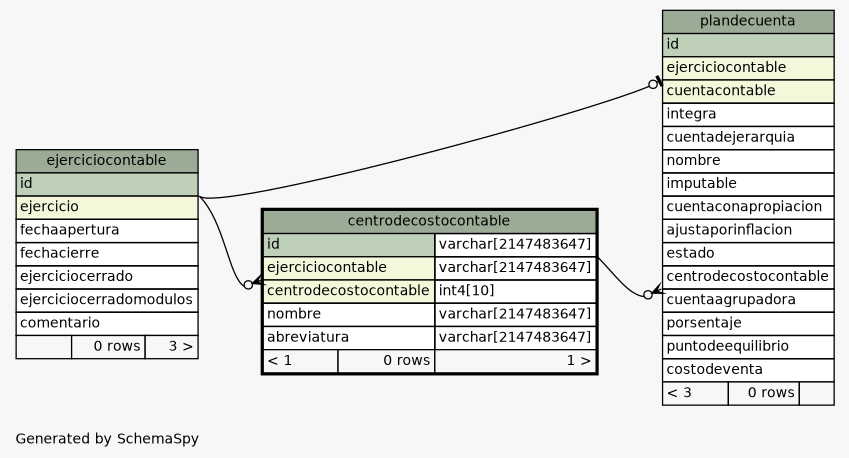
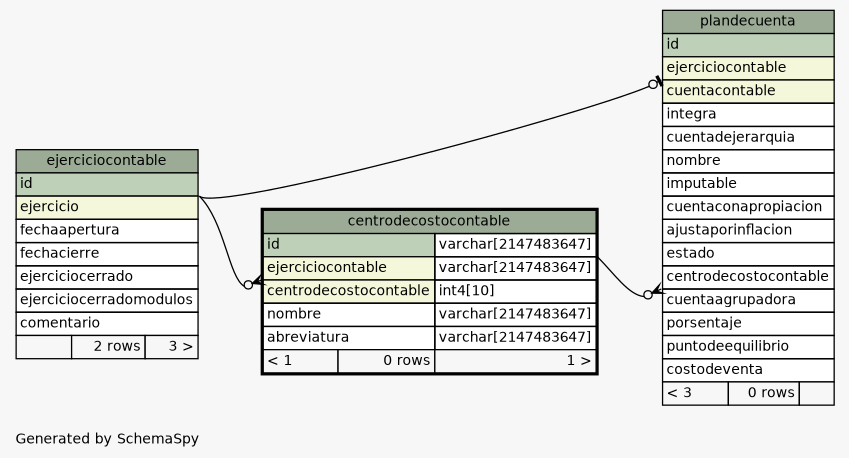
(117, 346) -> (117, 346)
